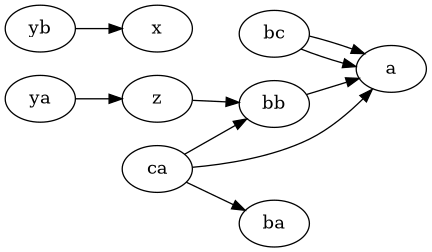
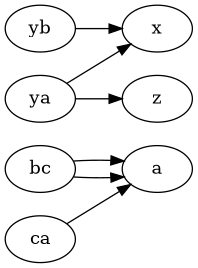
none -> (93, 67)
(274, 104) -> none
(274, 224) -> none
